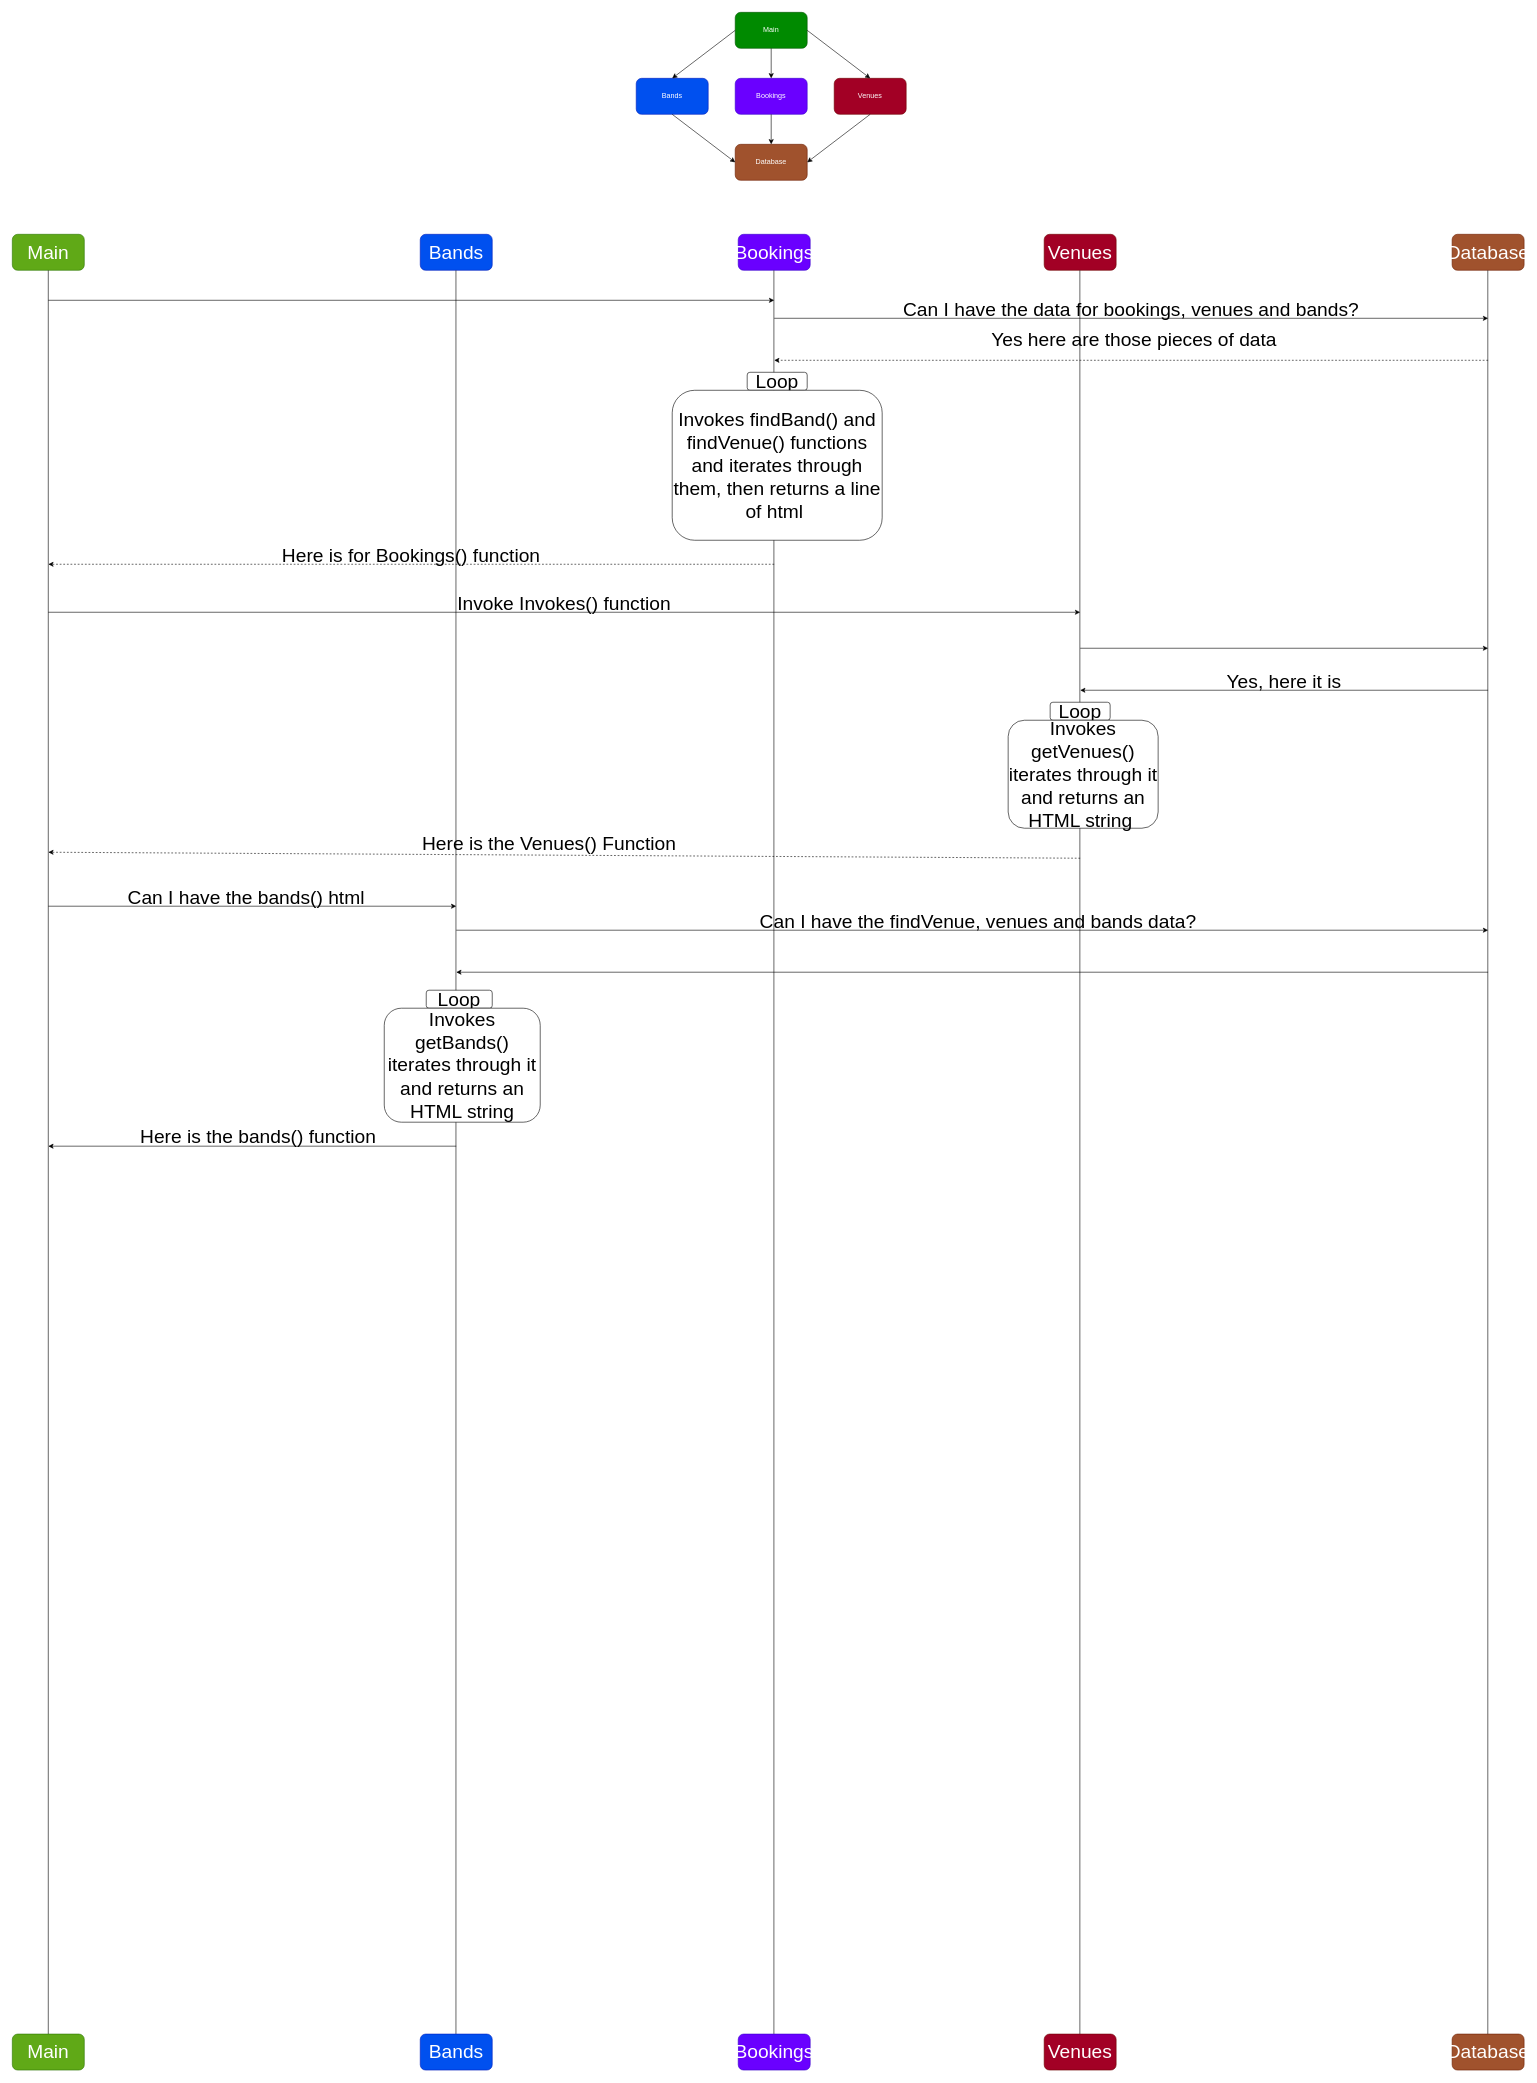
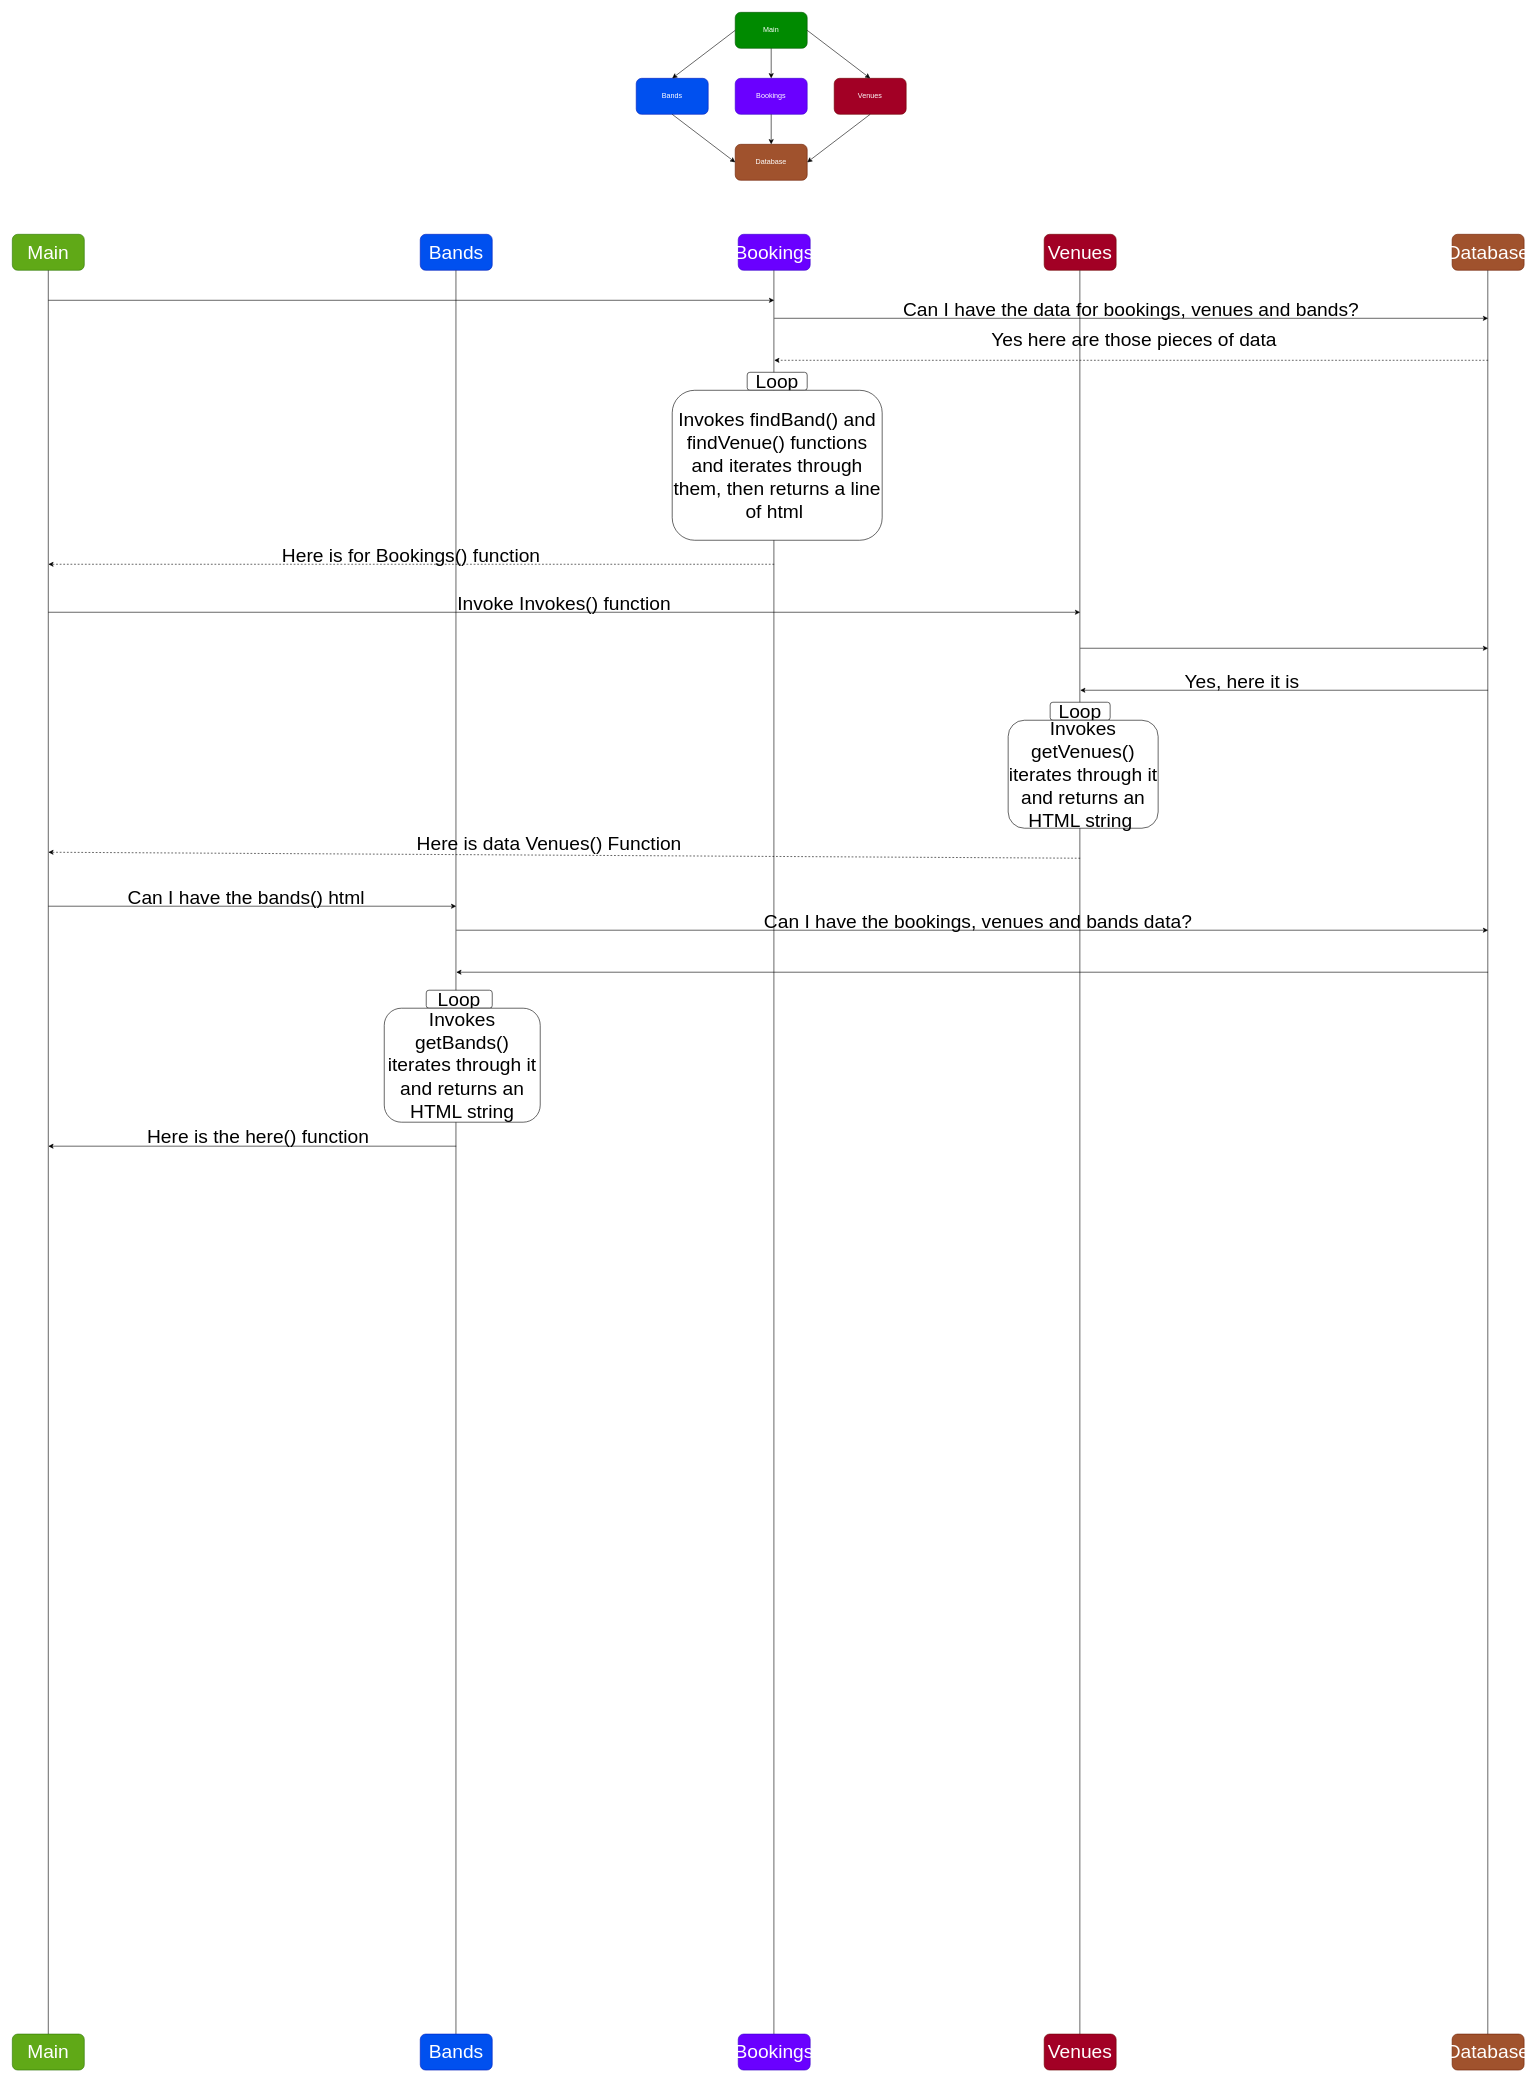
(1284, 681) -> (1242, 681)
(549, 843) -> (549, 843)
(978, 921) -> (978, 921)
(258, 1137) -> (258, 1137)
